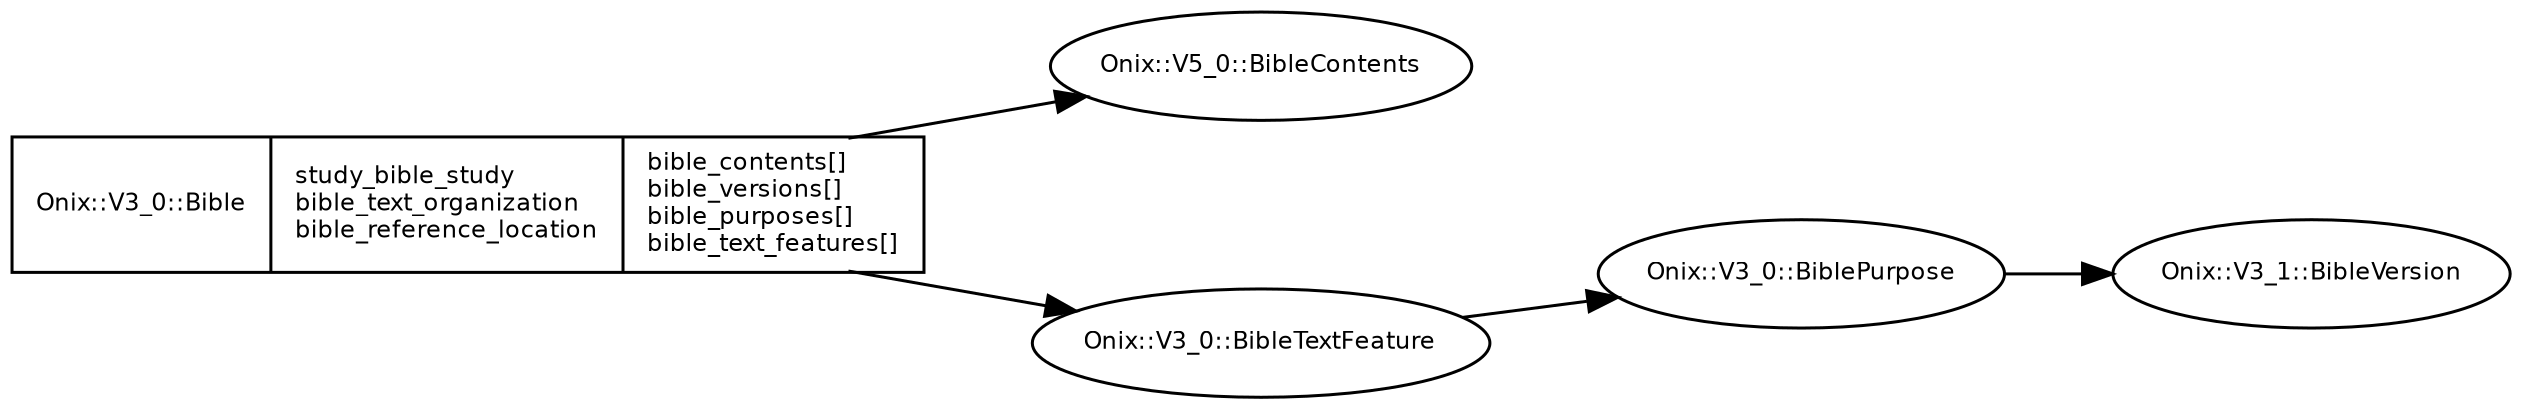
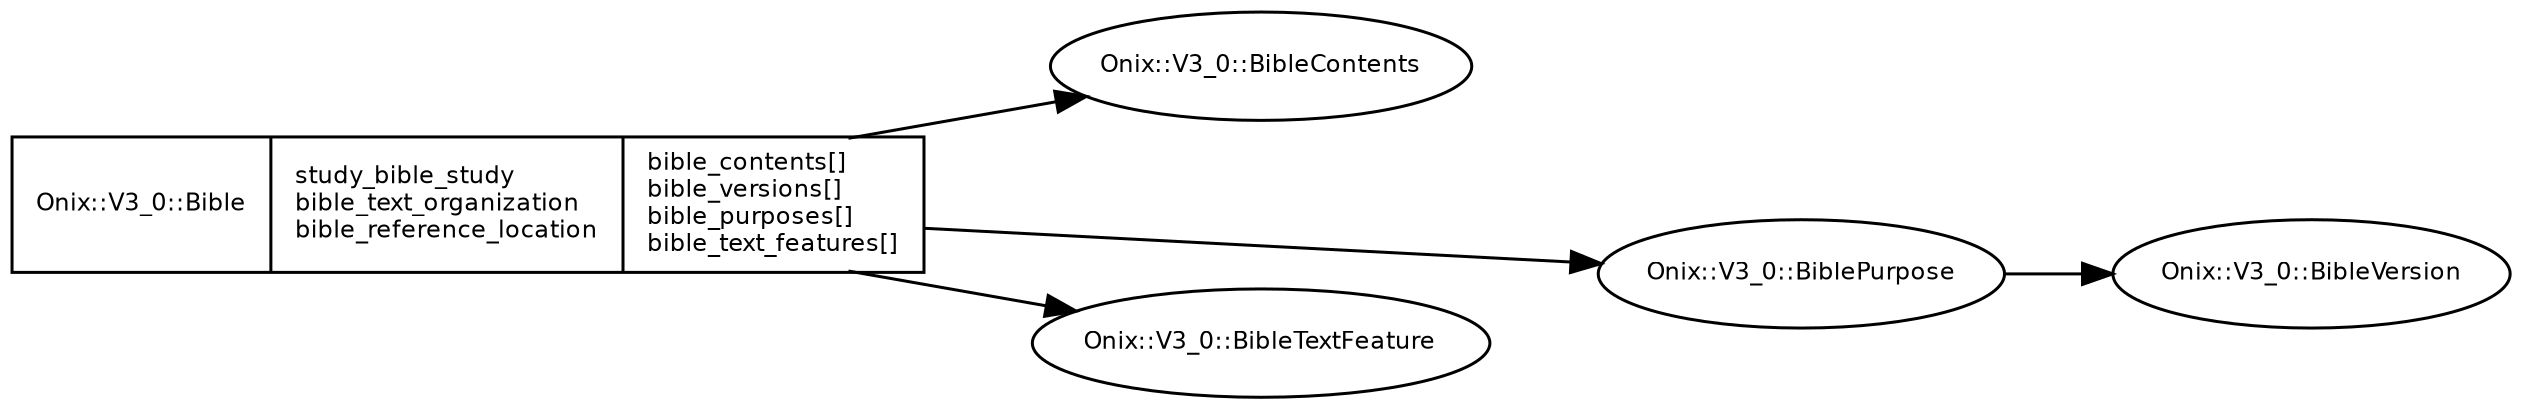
(1261, 66) -> (1261, 66)
(2312, 274) -> (2312, 274)
(1525, 309) -> (1247, 245)
